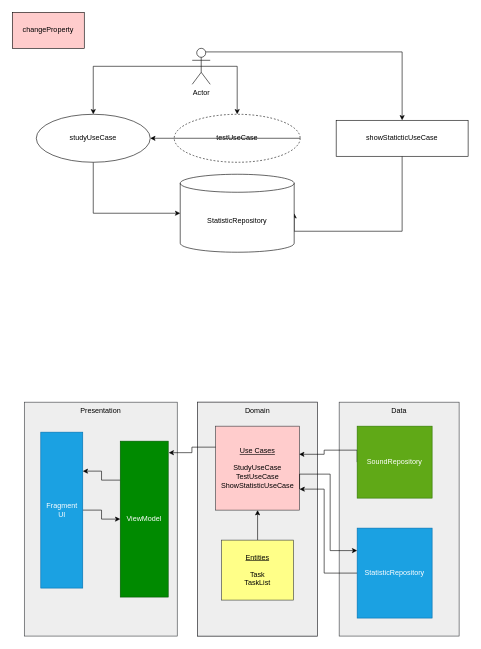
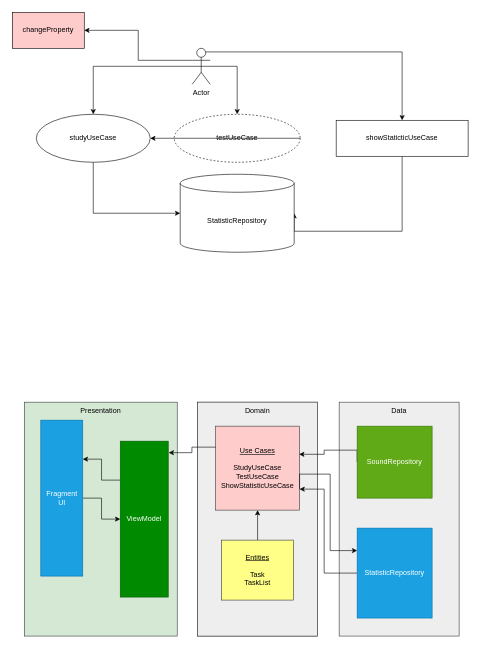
none -> (138, 30)
(62, 510) -> (62, 498)
(101, 519) -> (101, 519)
